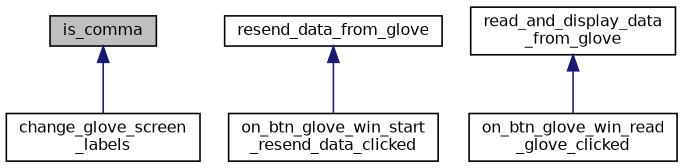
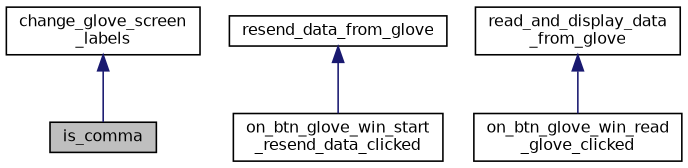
(103, 88) -> (103, 96)
